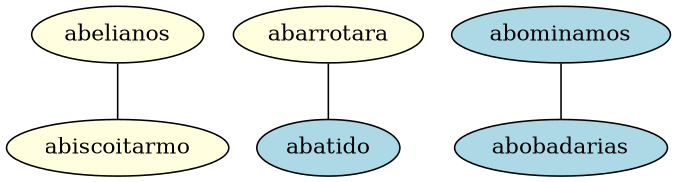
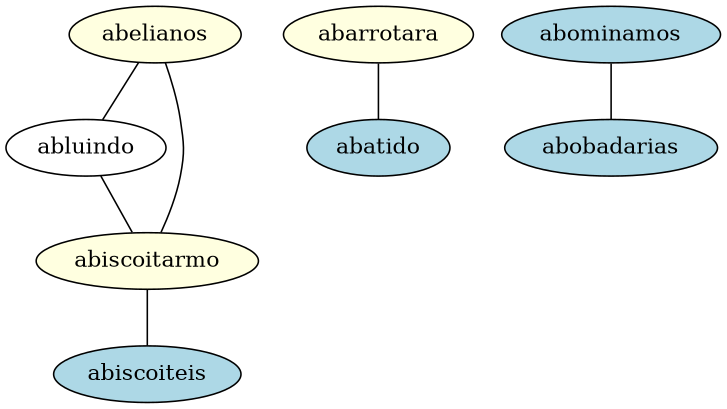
none -> (86, 148)
none -> (147, 374)
